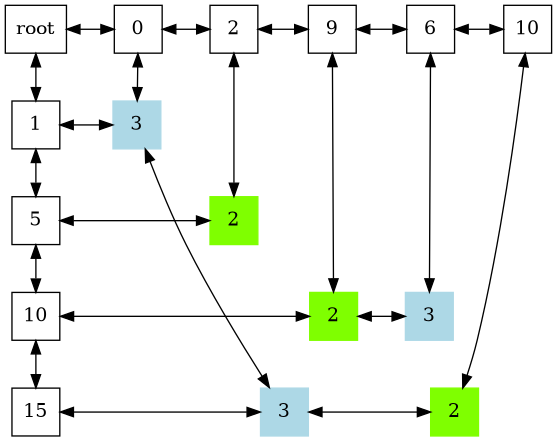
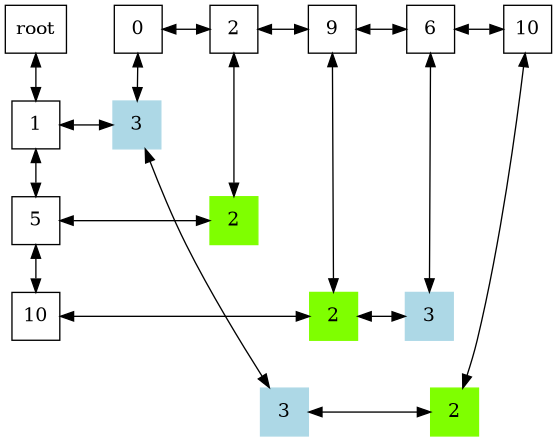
(90, 29) -> none
(36, 412) -> none
